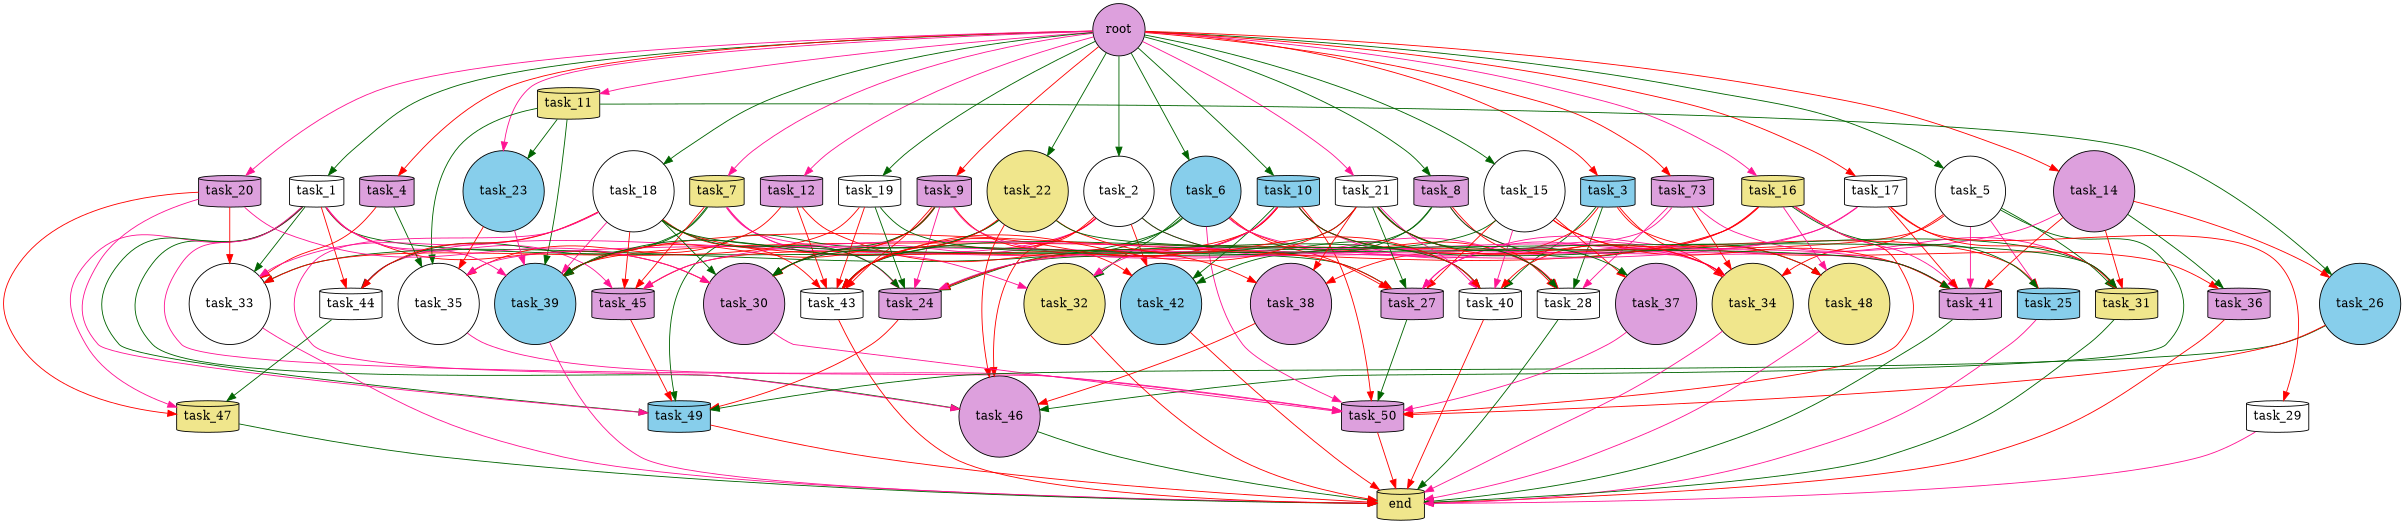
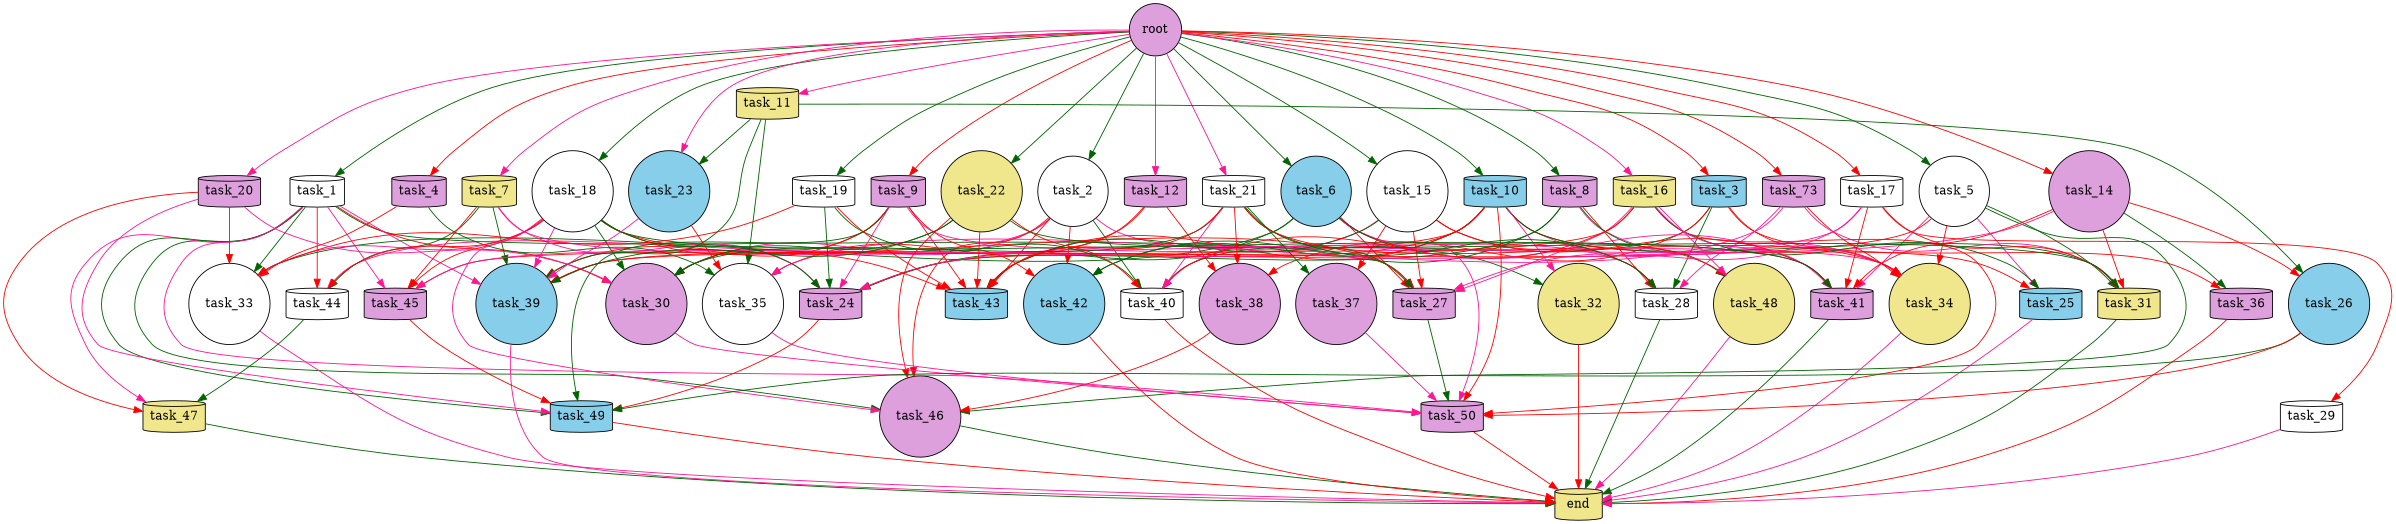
(868, 255) -> none
(832, 304) -> (976, 304)
(1068, 486) -> none
